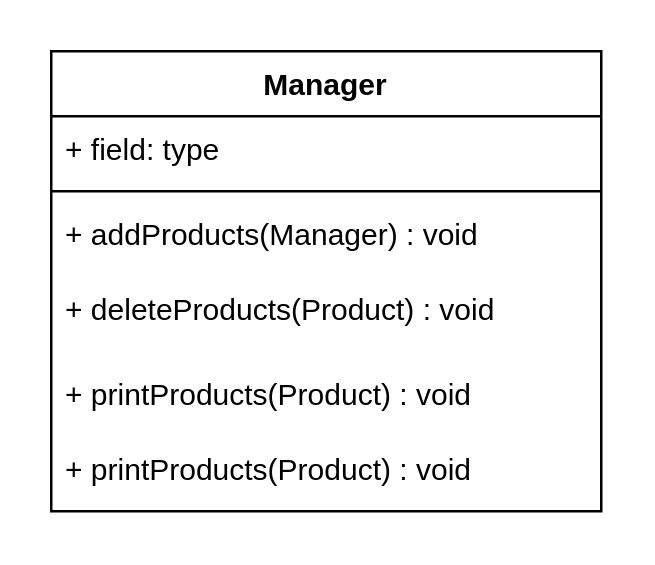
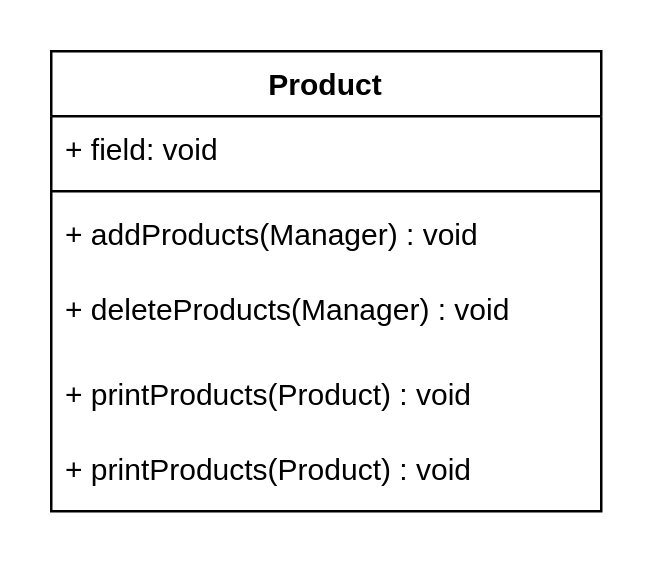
(326, 87) -> (326, 87)
(156, 152) -> (152, 152)
(312, 312) -> (312, 312)
